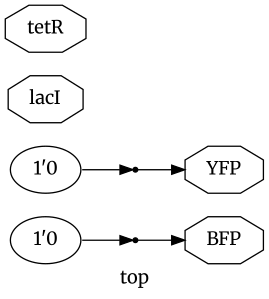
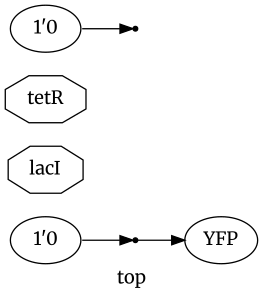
(224, 170) -> (221, 240)
(224, 240) -> none
